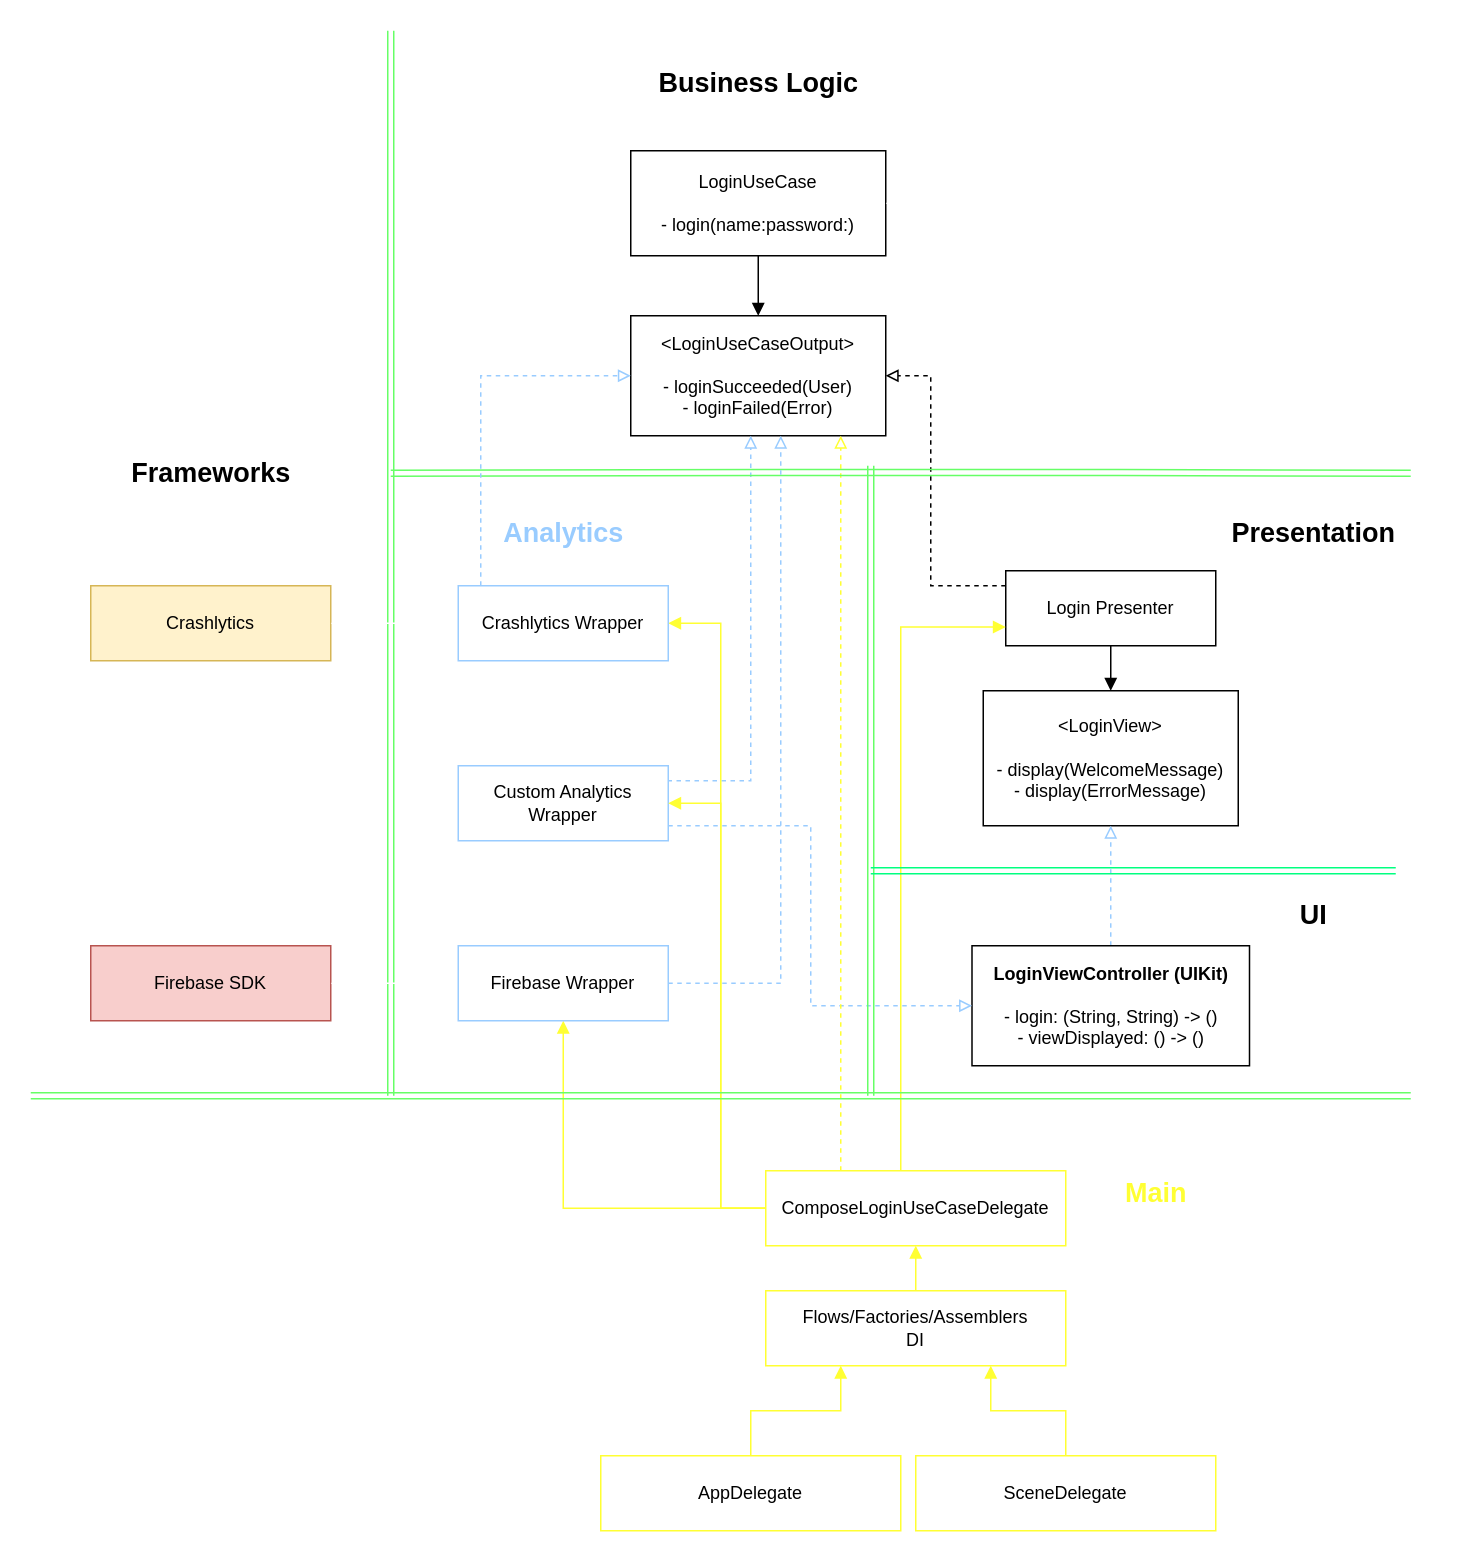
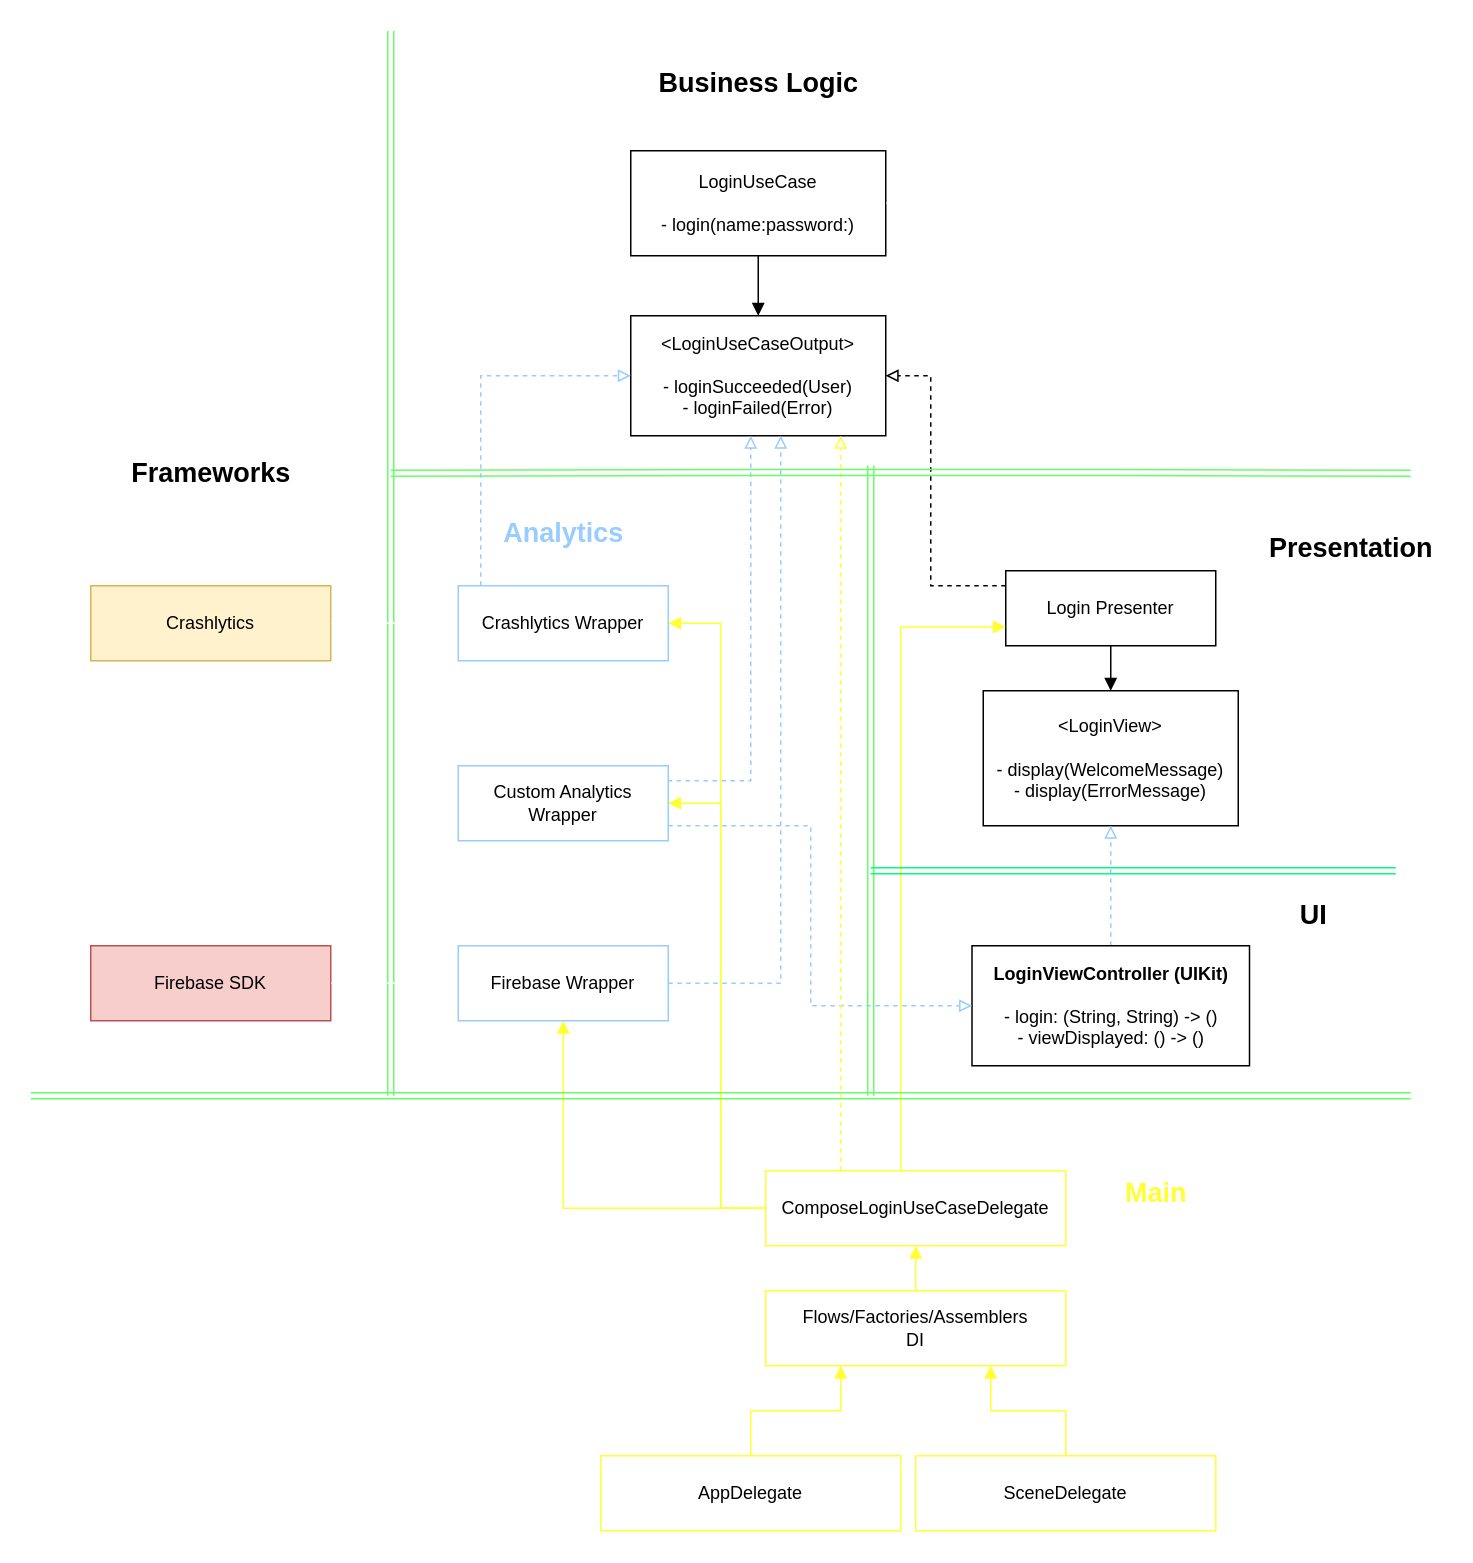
(1313, 533) -> (1351, 548)
